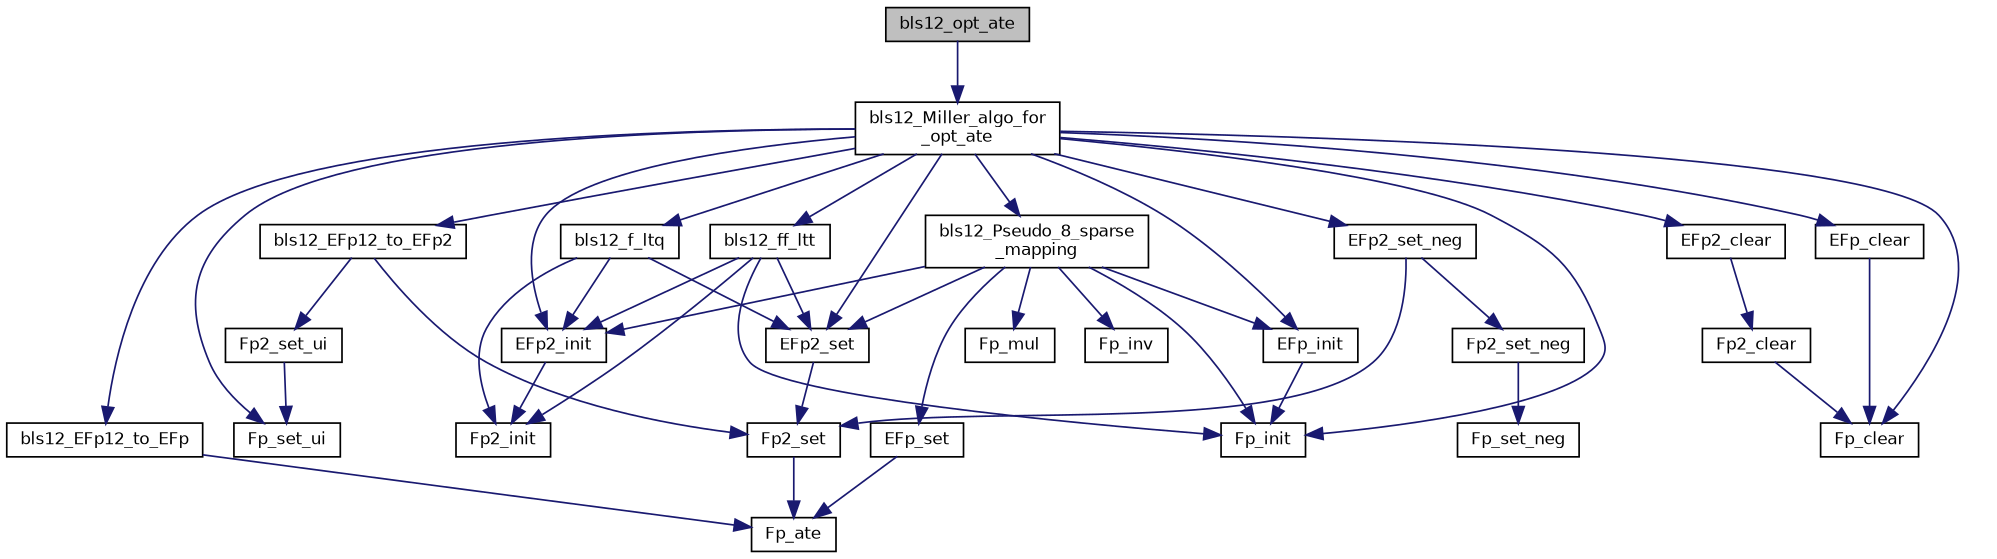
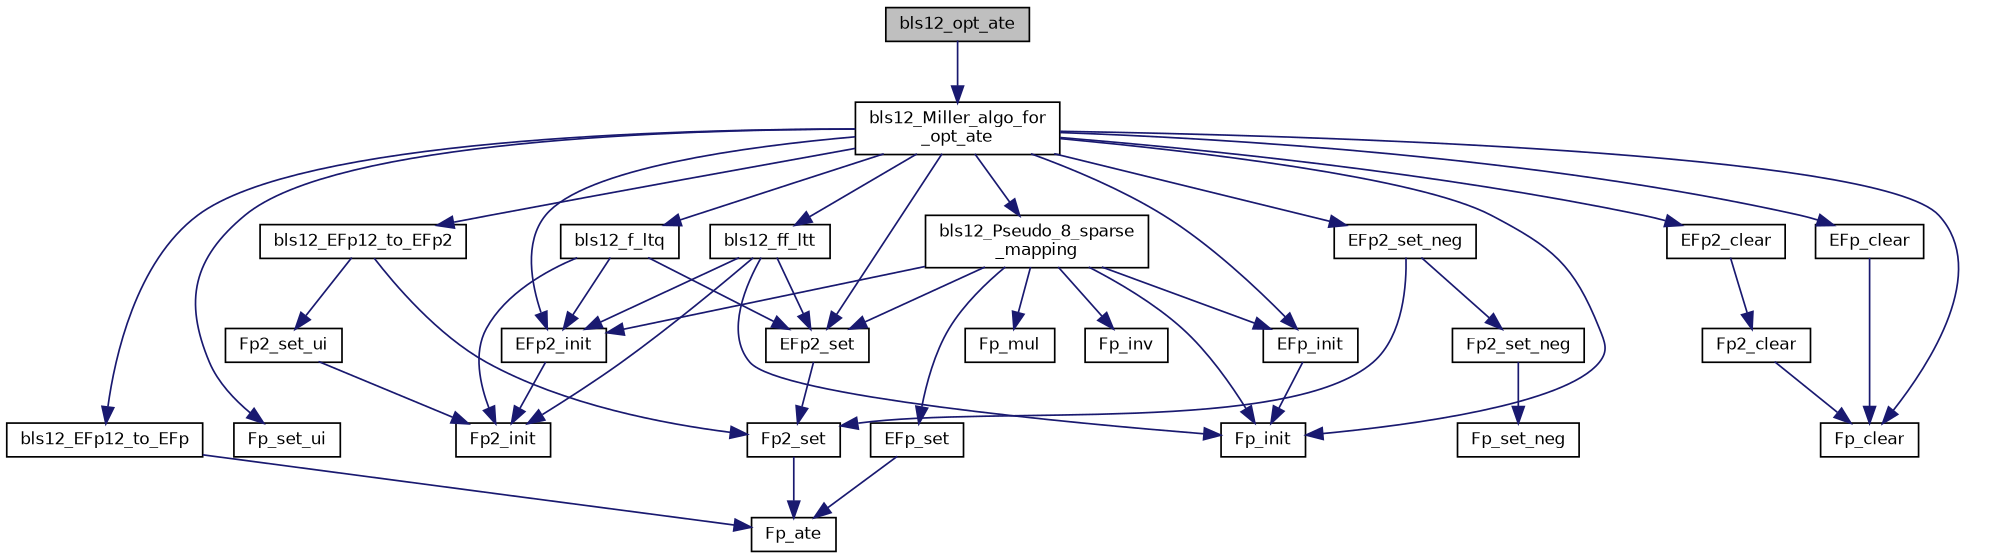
(285, 384) -> (386, 389)
